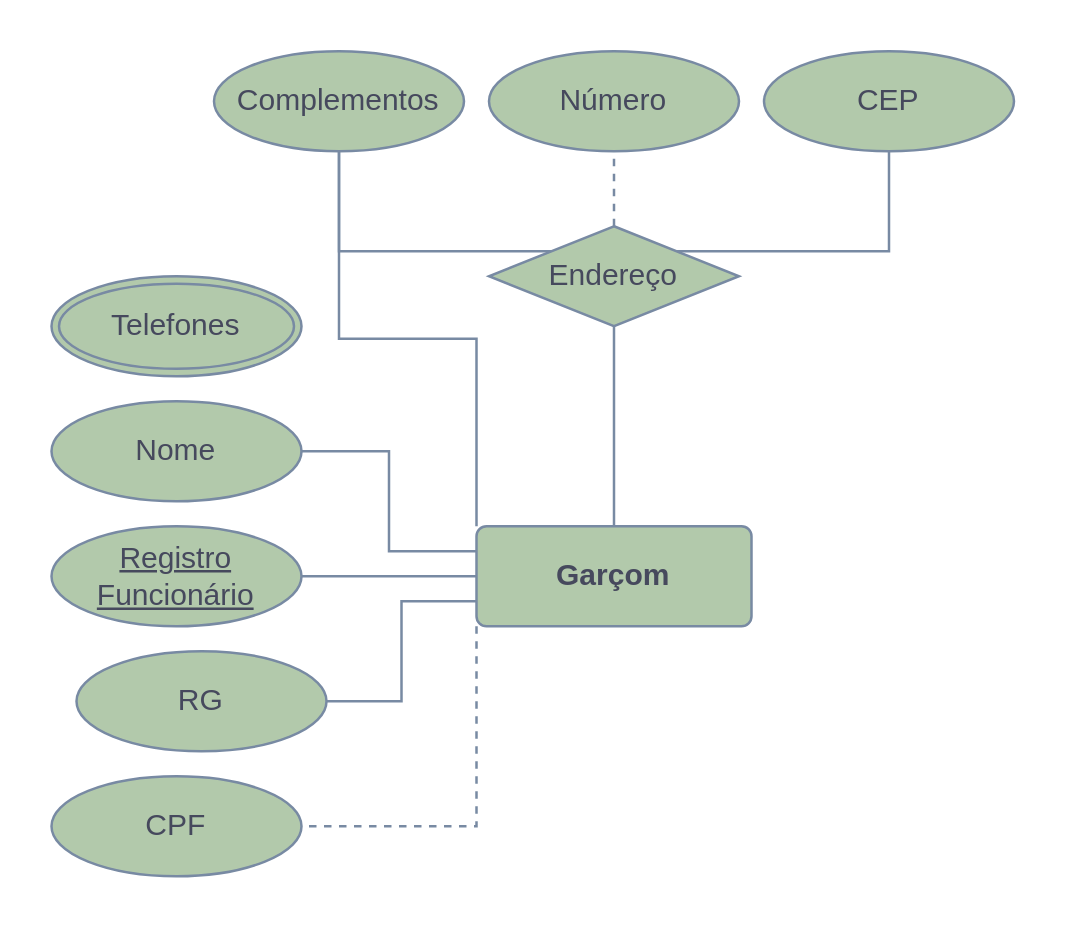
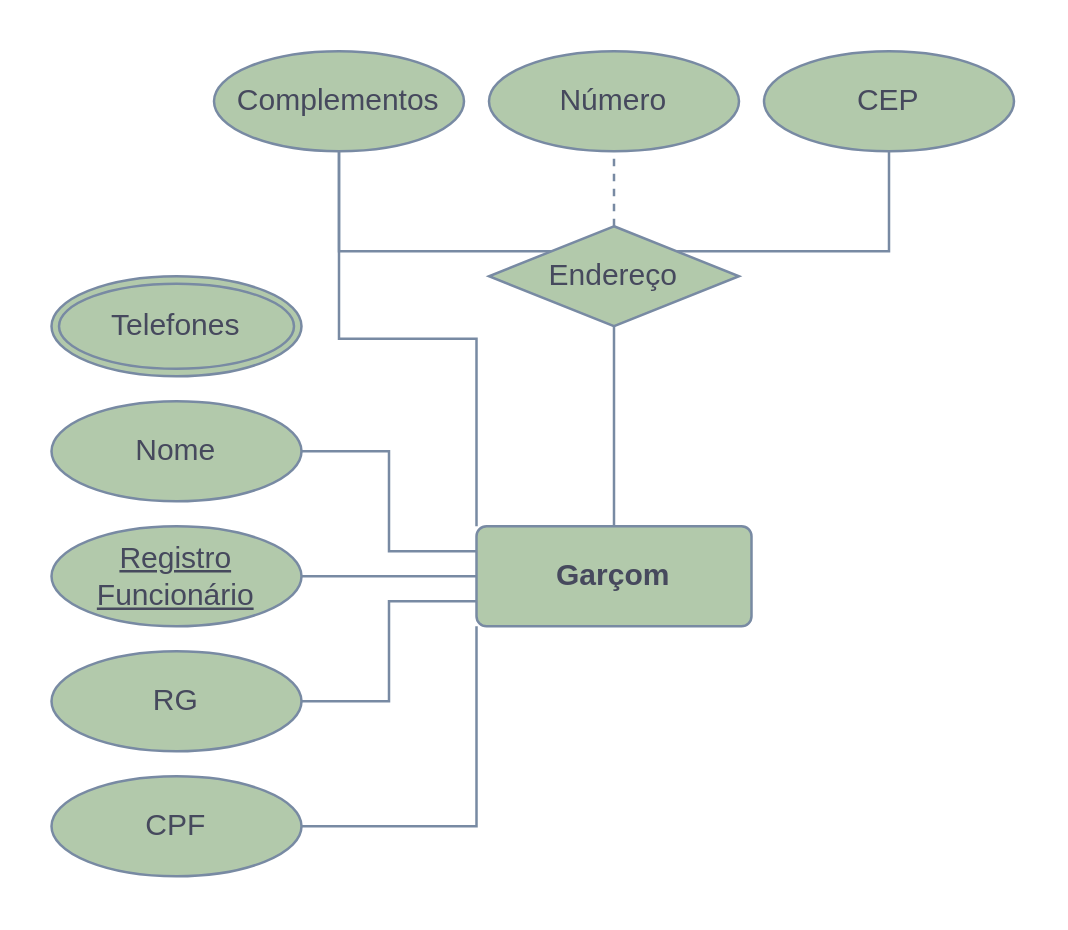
(201, 701) -> (176, 701)
(476, 816) -> (476, 816)
